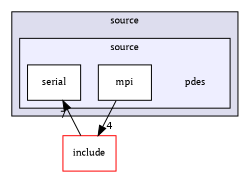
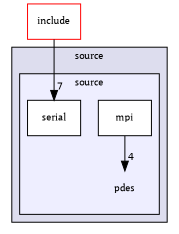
(109, 114) -> (125, 149)
